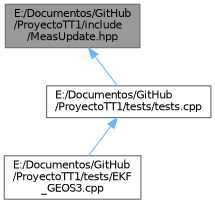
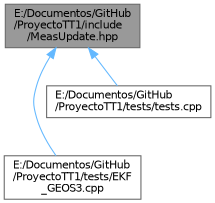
(100, 141) -> (34, 107)
